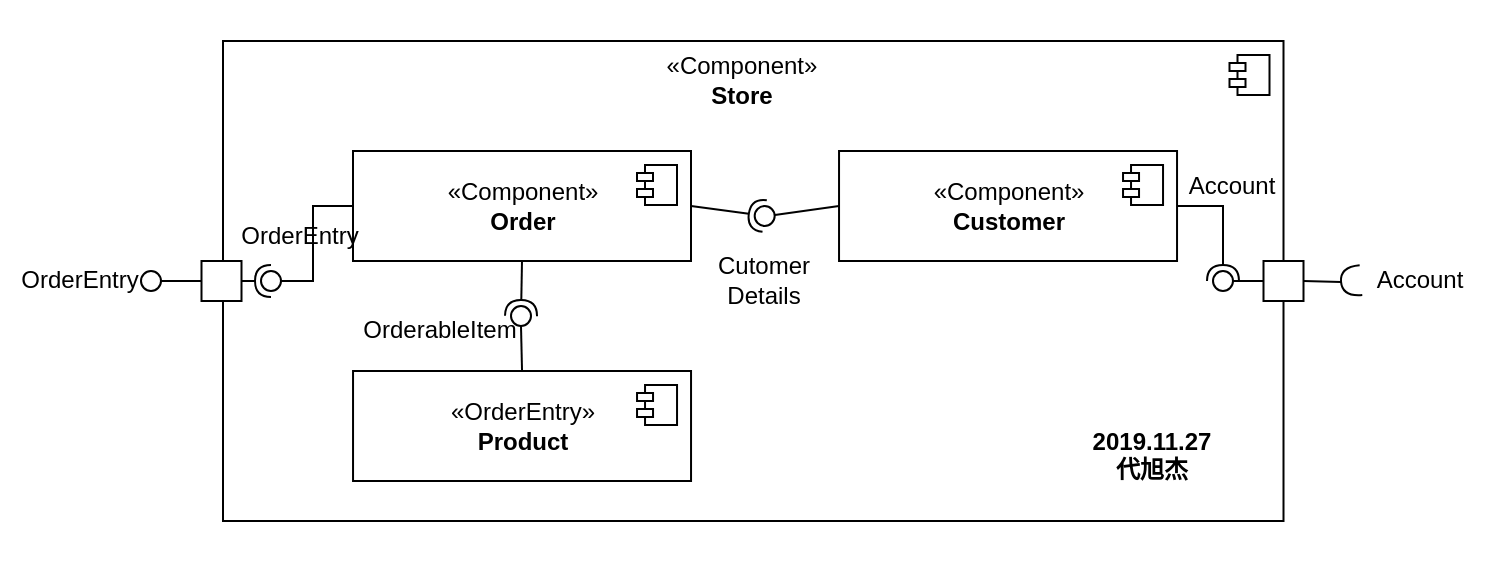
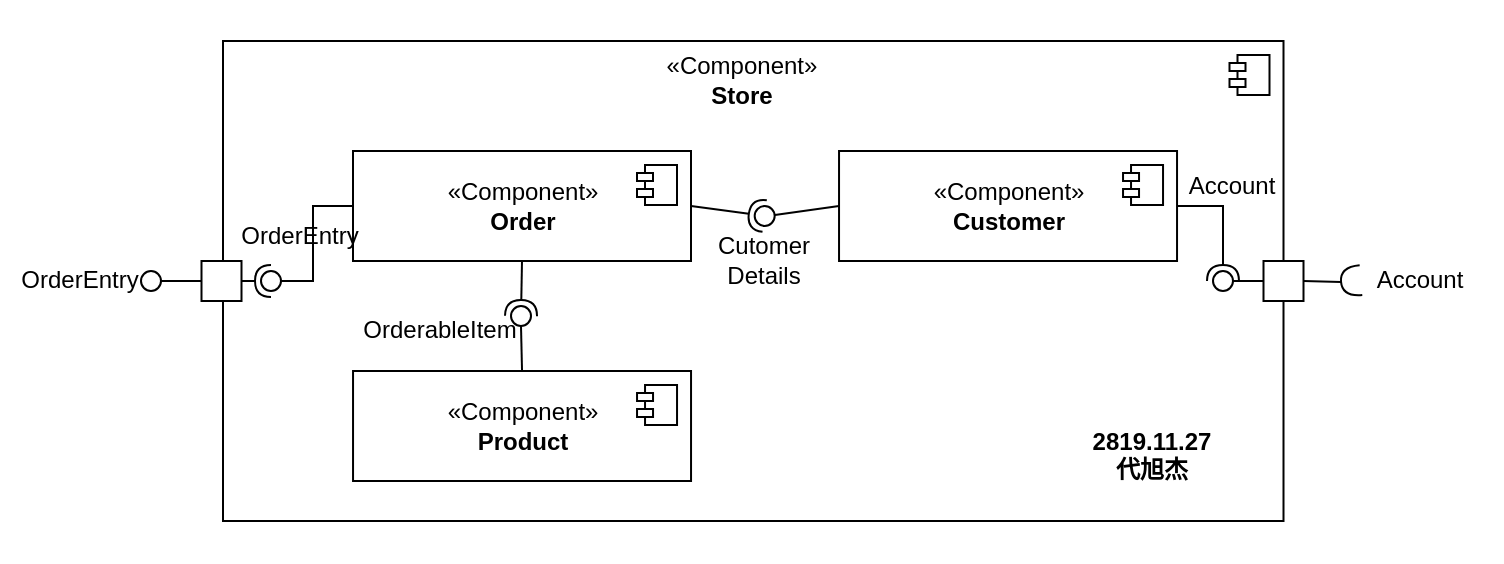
(765, 281) -> (765, 261)
(524, 427) -> (524, 427)
(1152, 442) -> (1152, 442)
